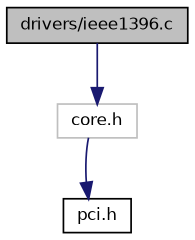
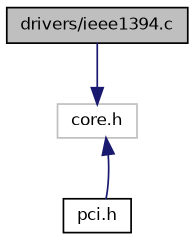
(97, 25) -> (97, 25)
(86, 160) -> (108, 177)
